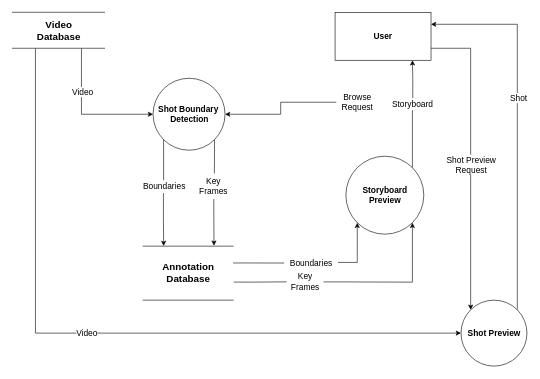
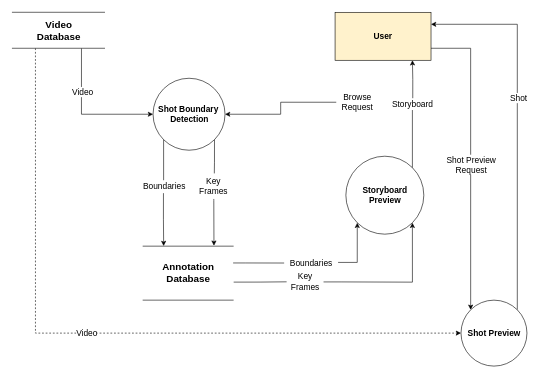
(383, 36) -> (383, 36)
(277, 333) -> (277, 333)
